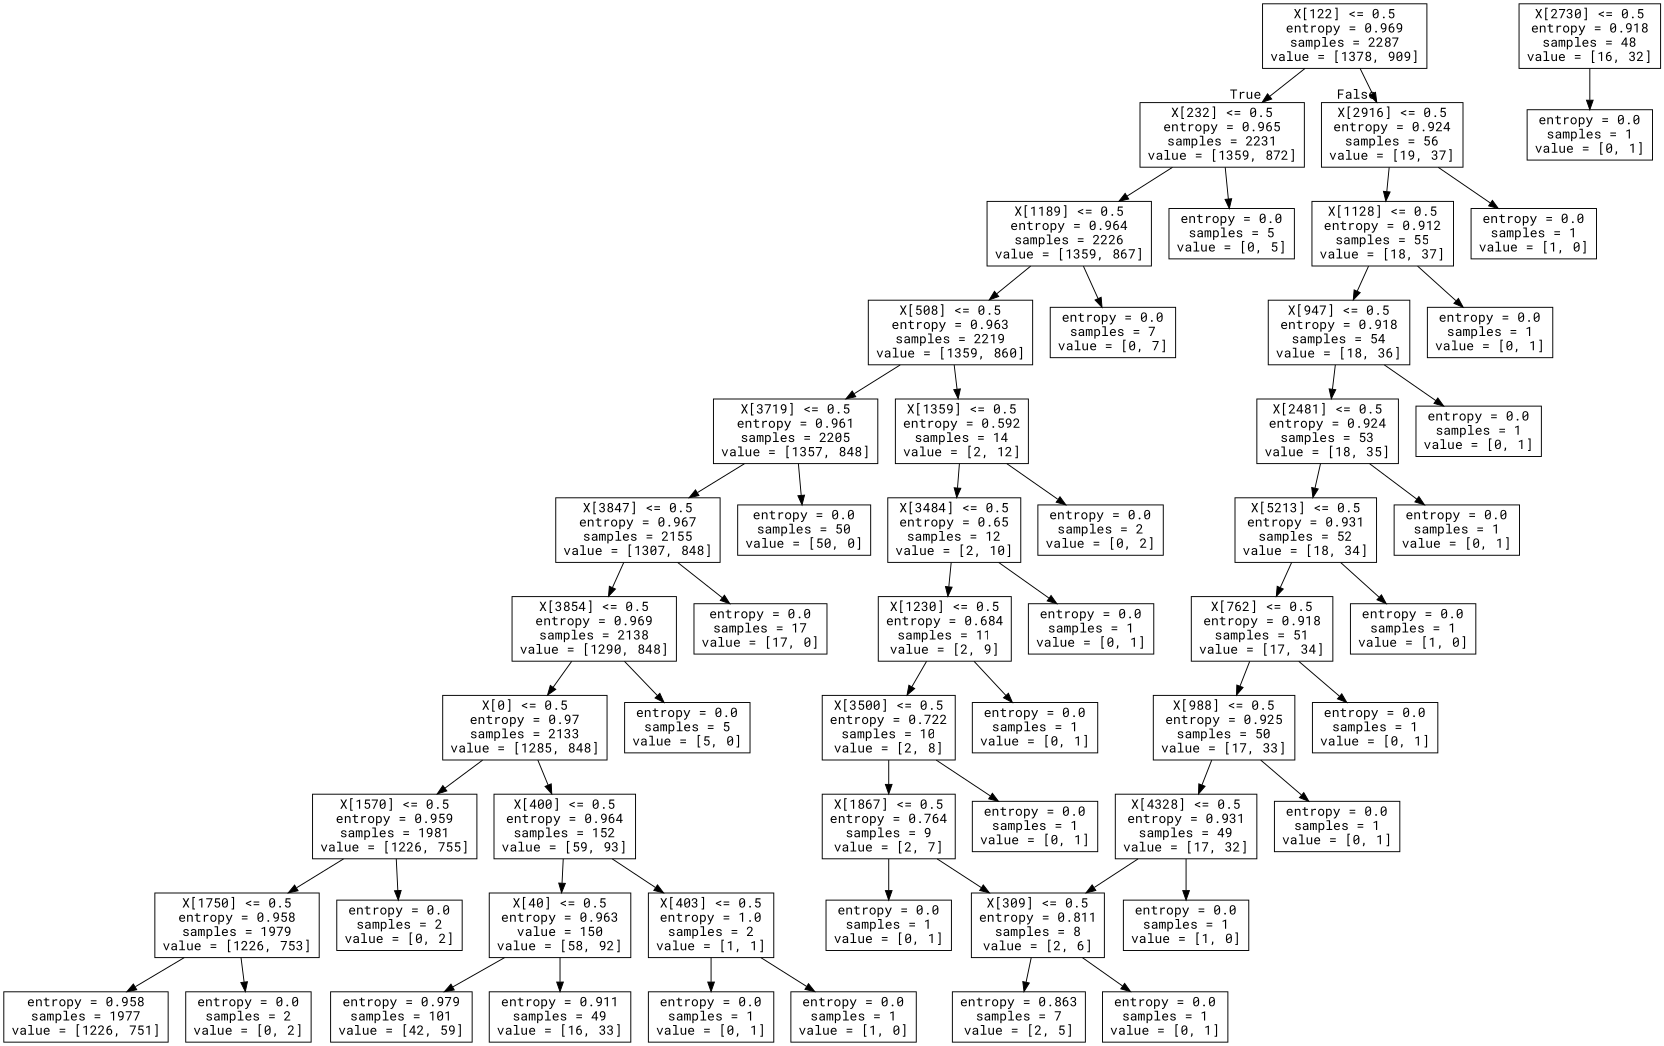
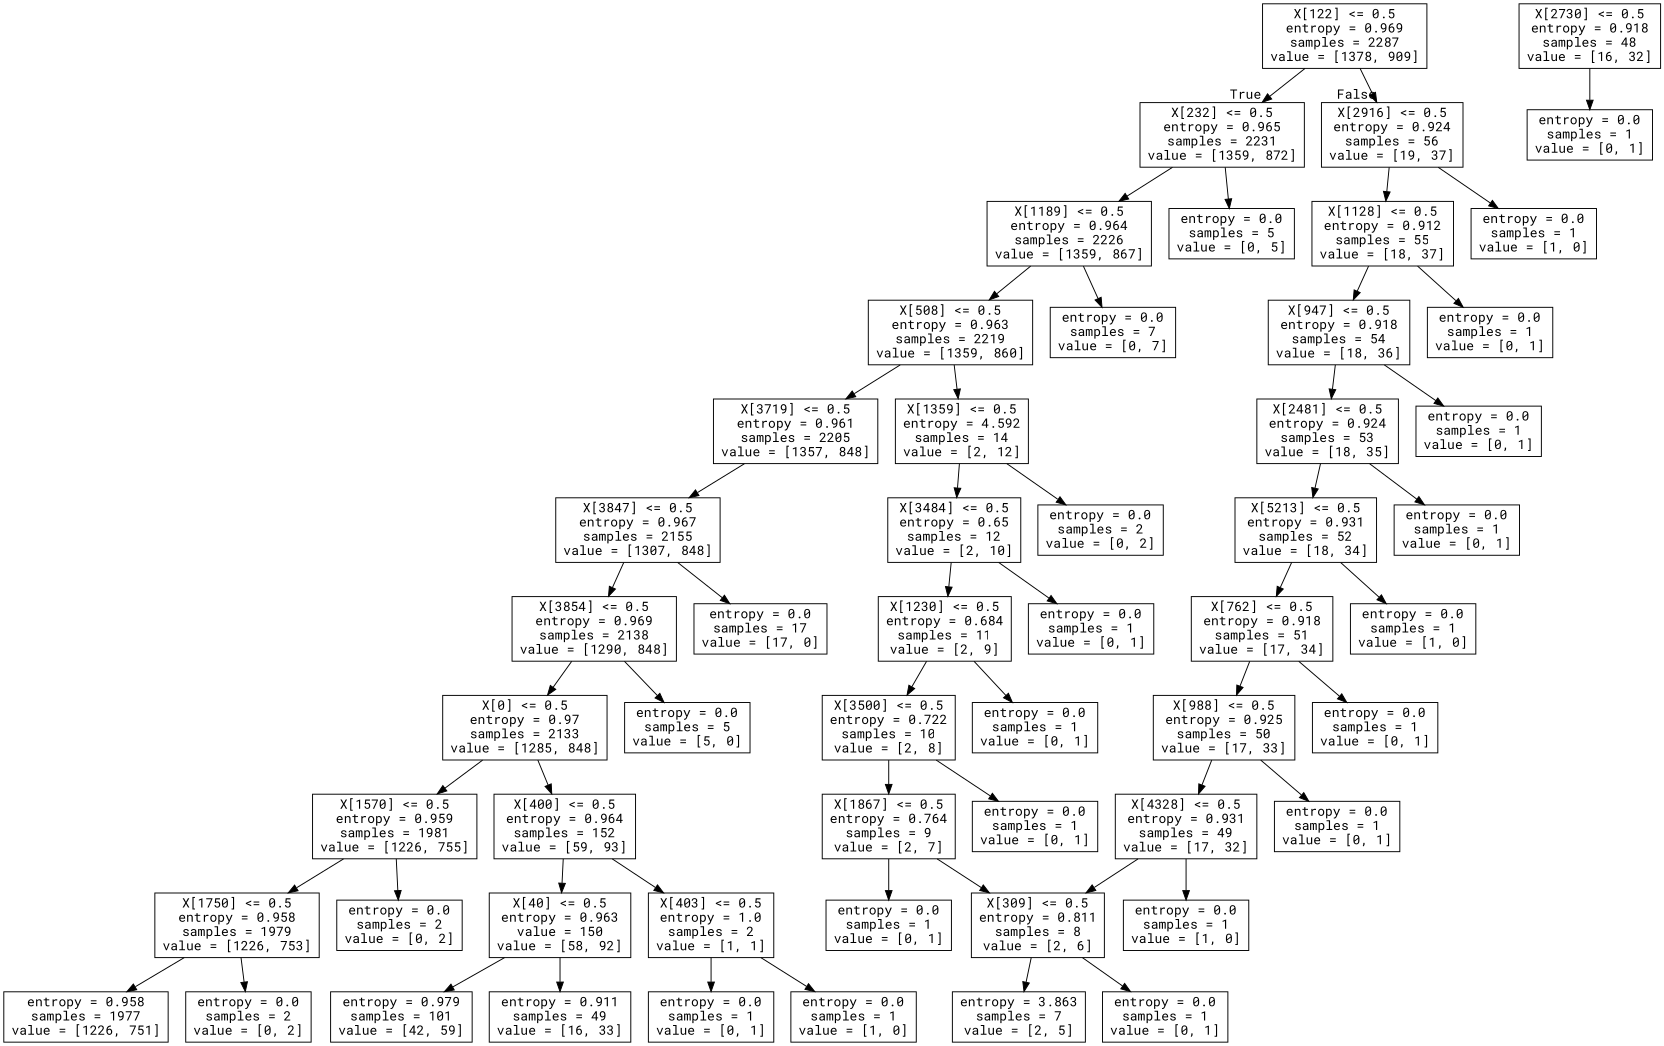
(962, 431) -> (962, 431)
(804, 530) -> none
(1019, 1017) -> (1019, 1017)
